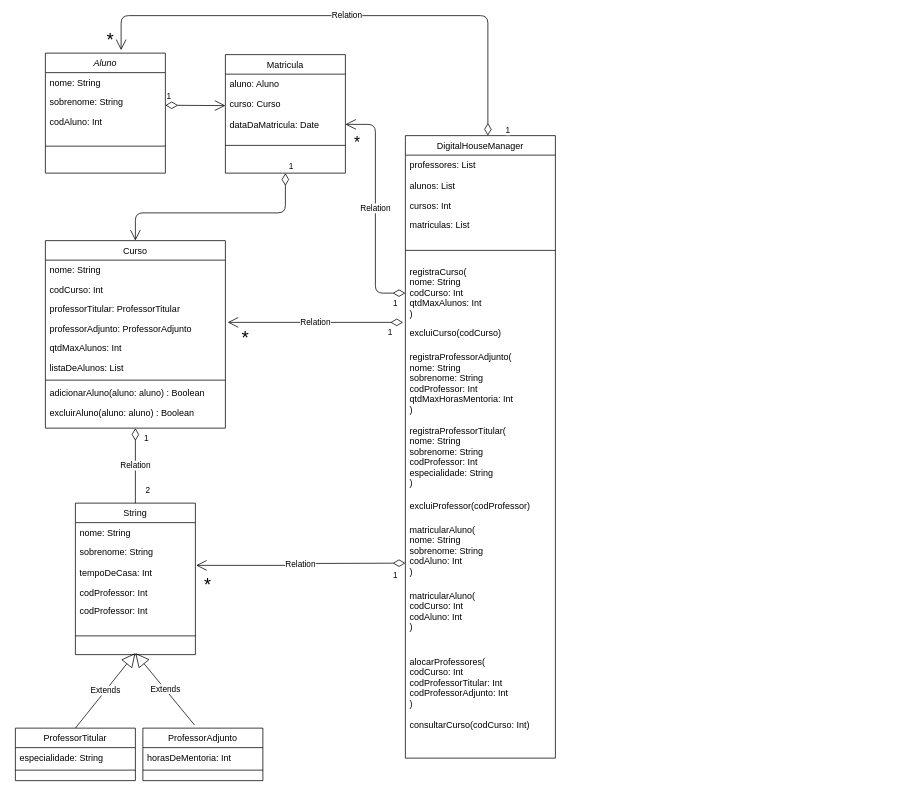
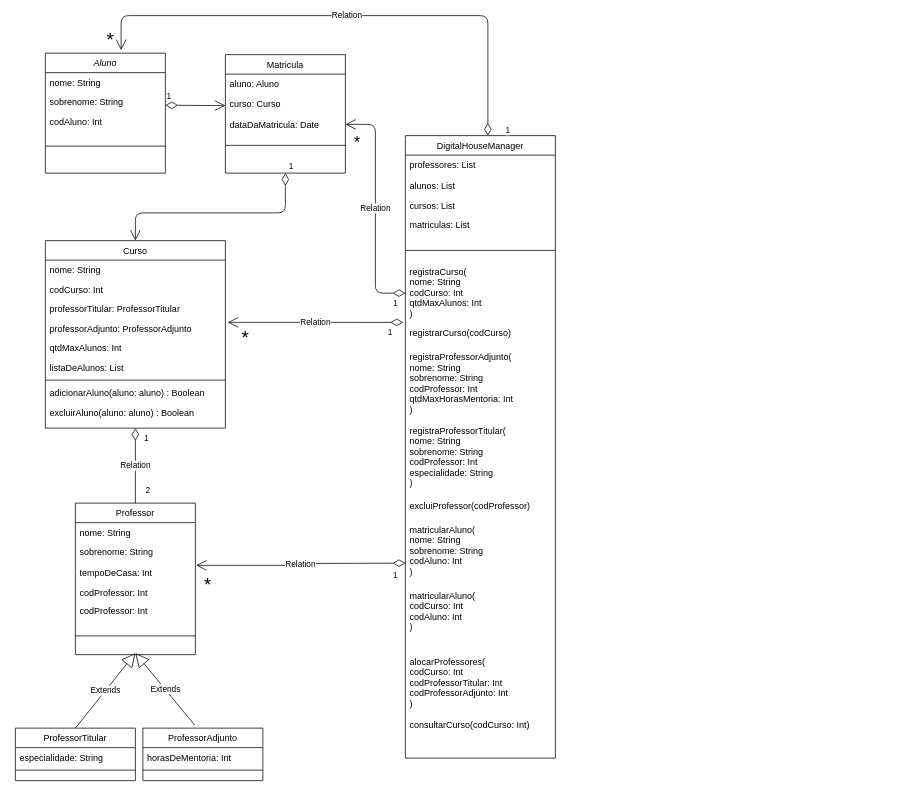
(435, 206) -> (436, 206)
(460, 333) -> (469, 333)
(135, 513) -> (135, 513)
